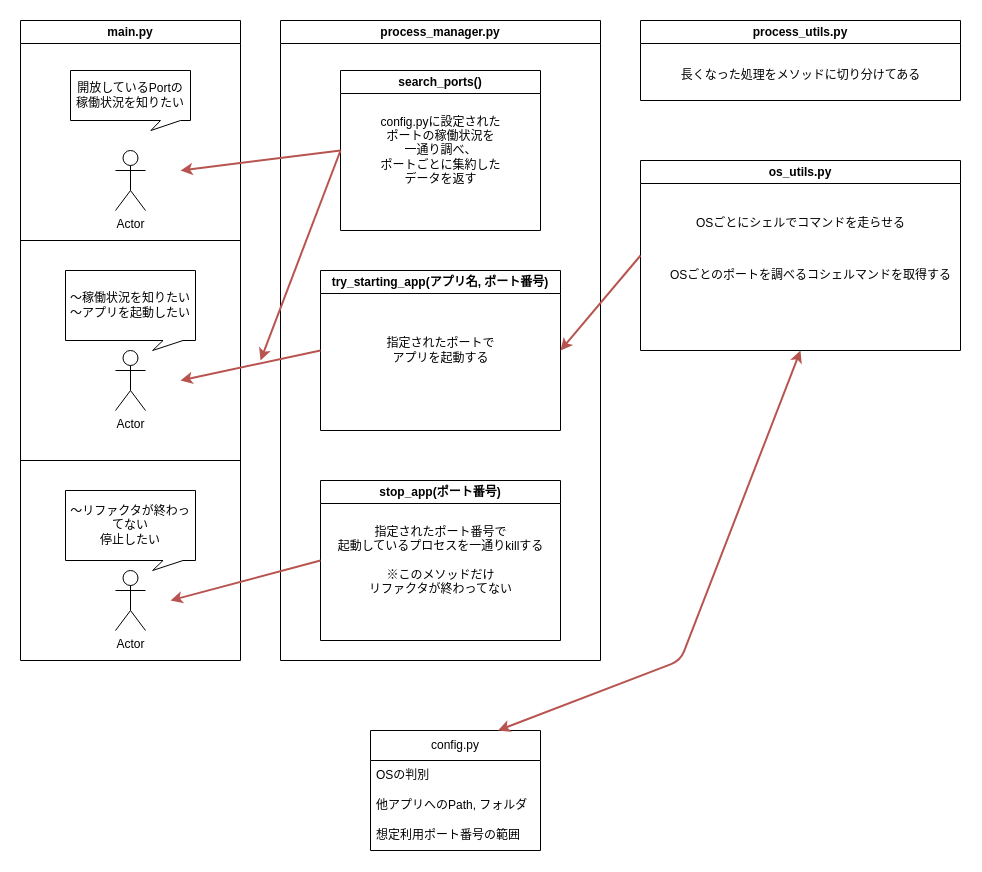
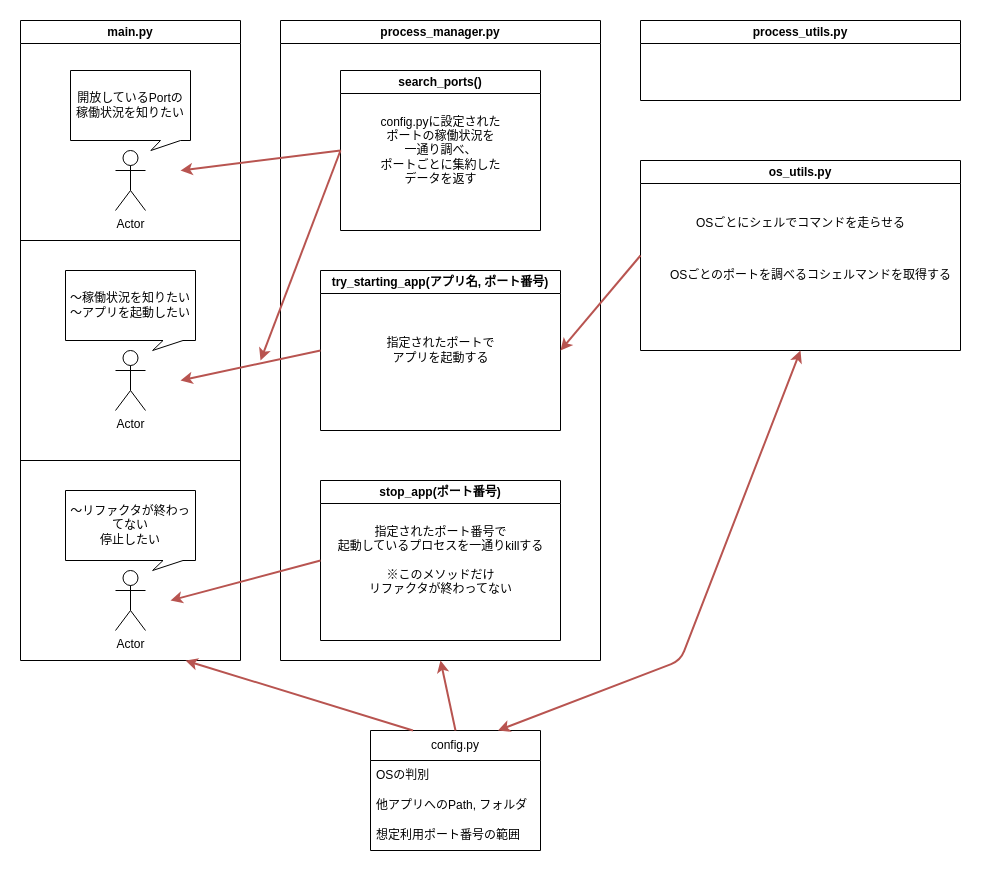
(801, 76) -> none
(131, 101) -> (131, 111)
none -> (304, 697)
none -> (449, 700)
